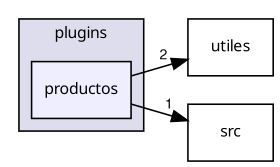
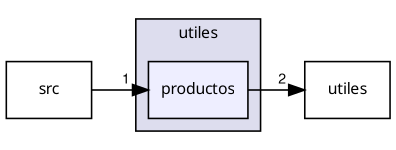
(81, 34) -> (198, 34)
(154, 111) -> (112, 90)
